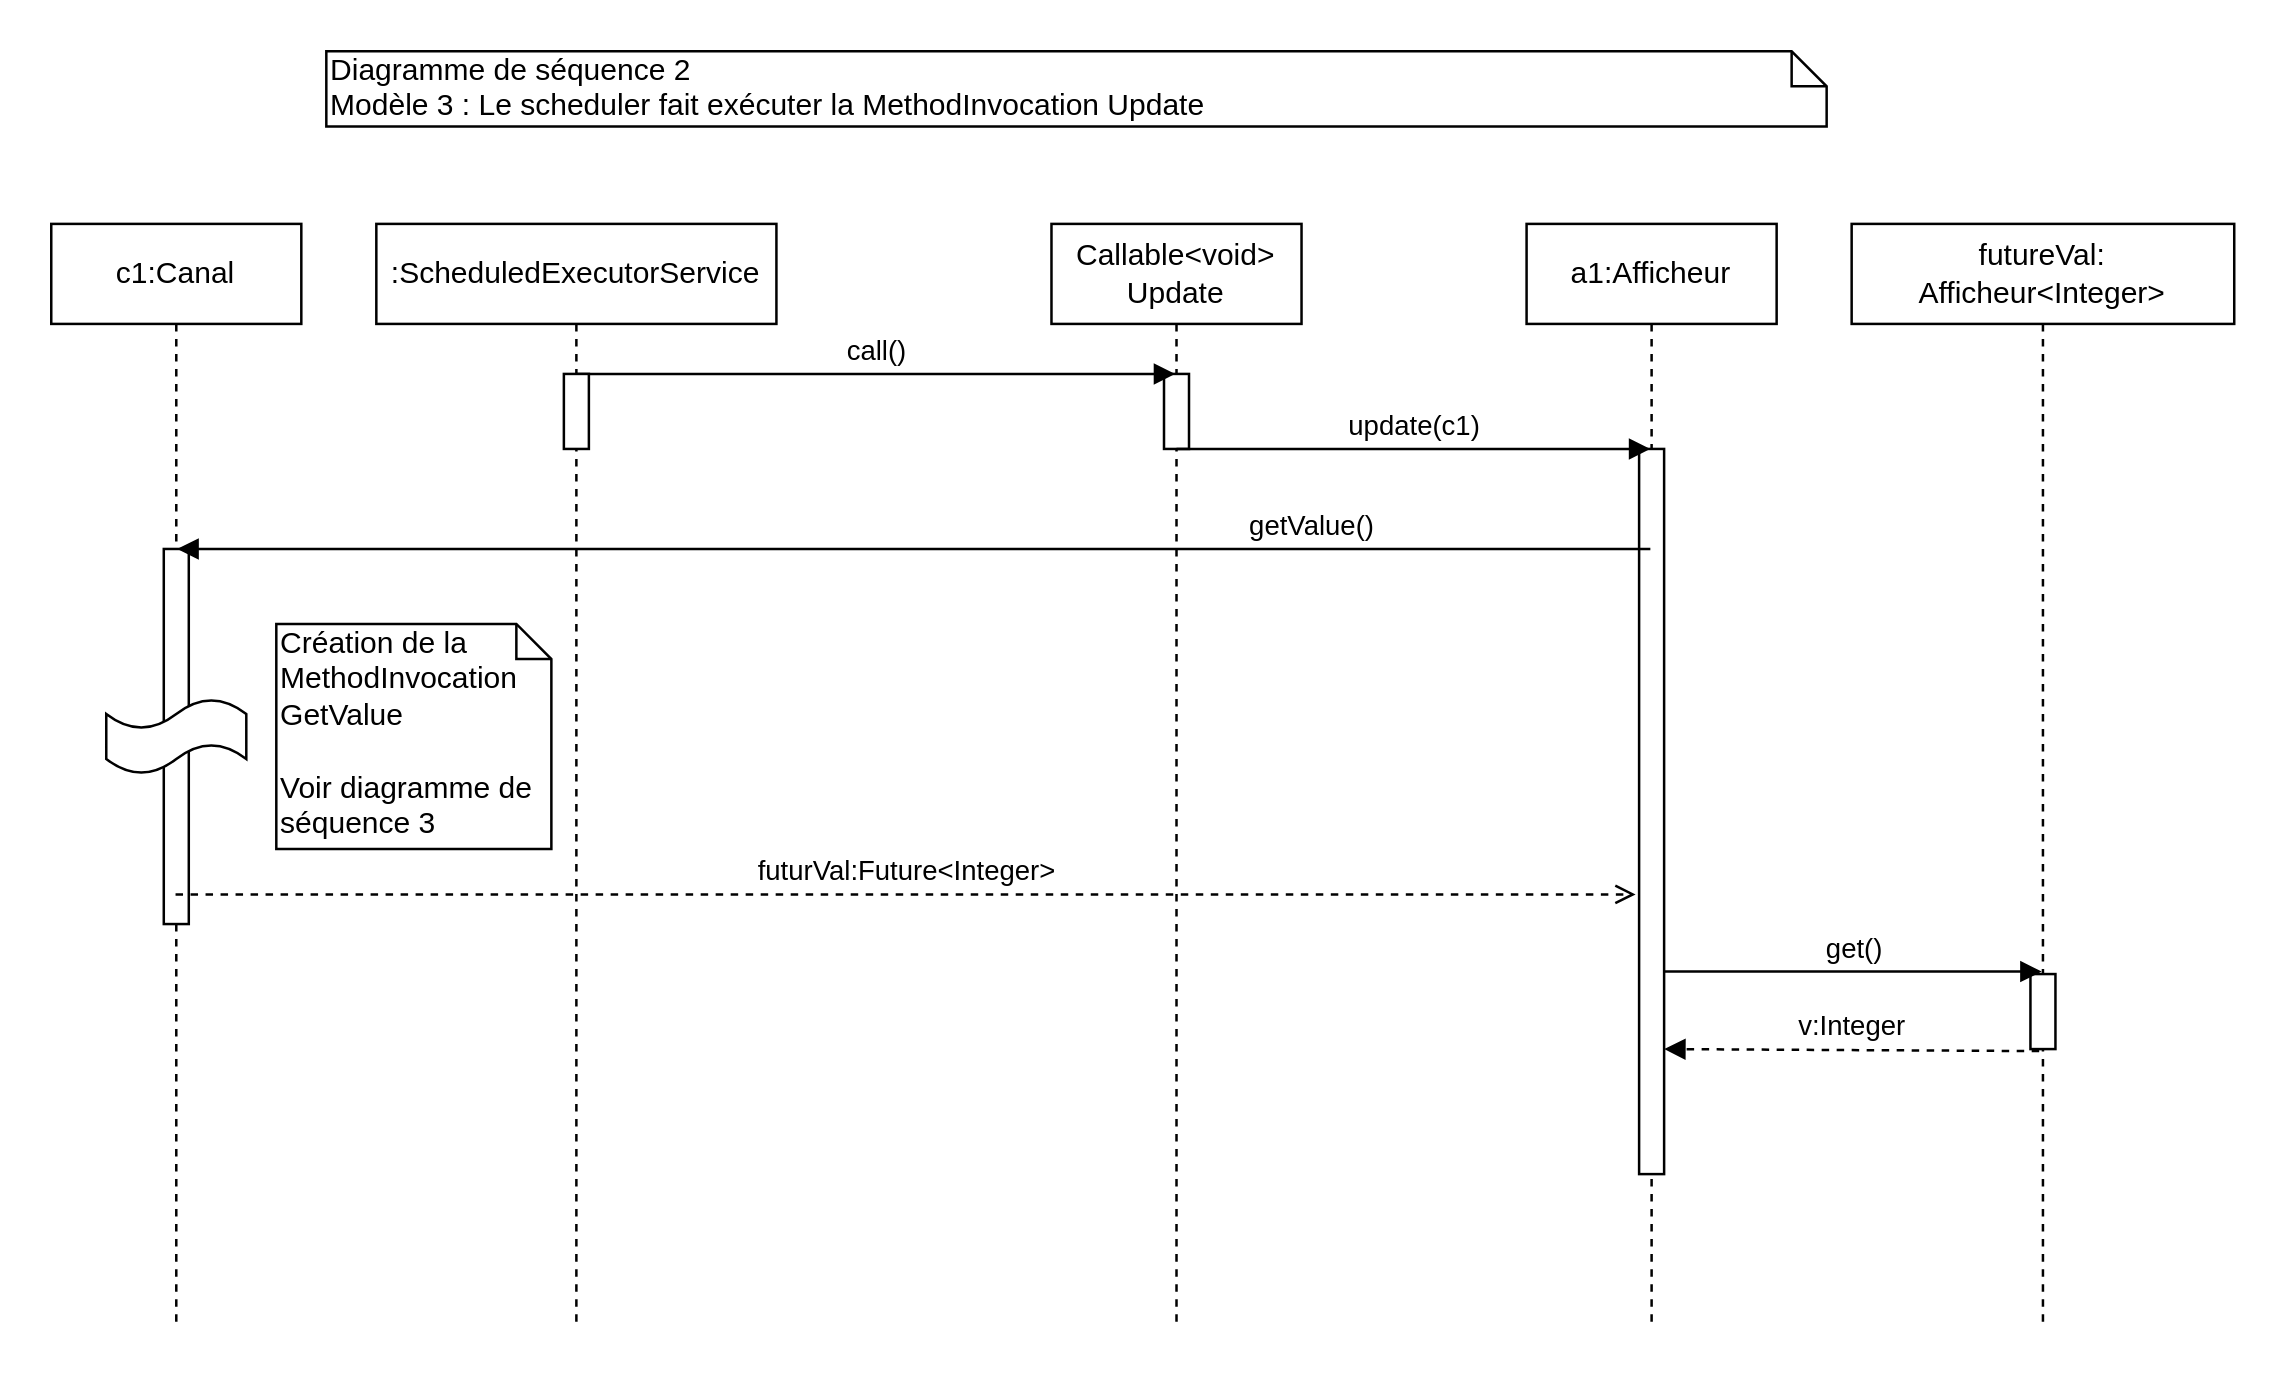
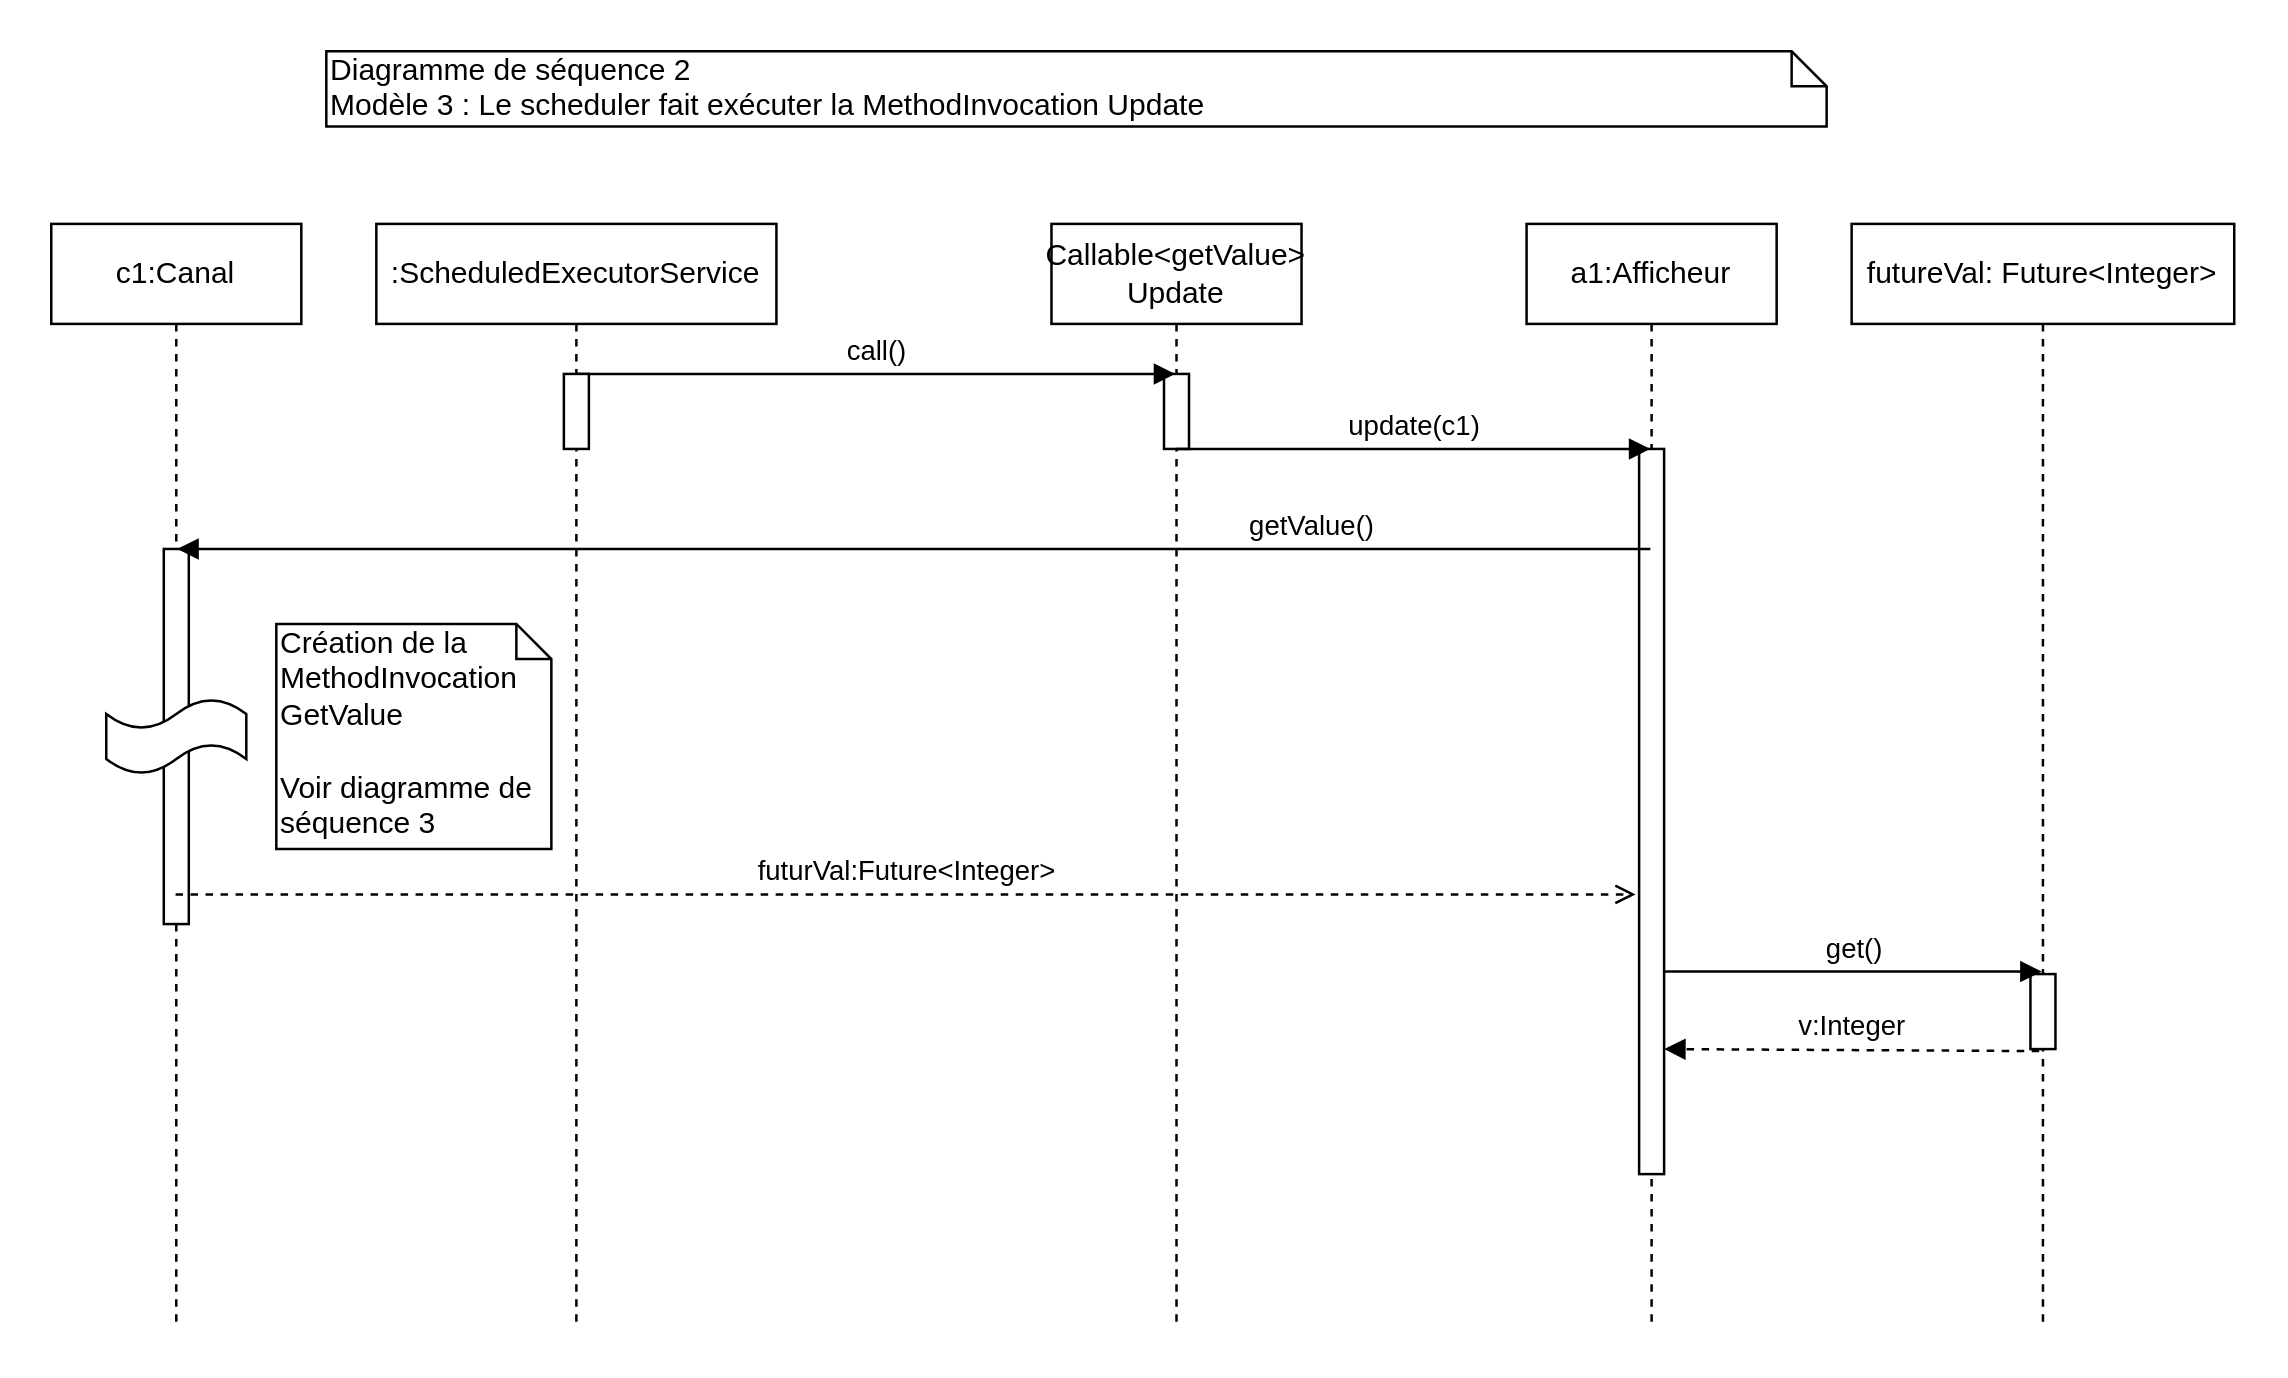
(1176, 274) -> (1176, 274)
(2043, 274) -> (2043, 274)
